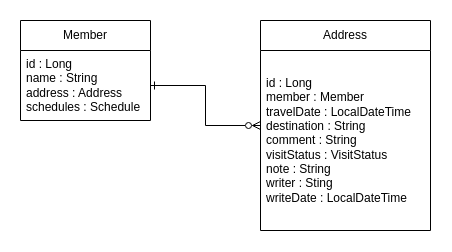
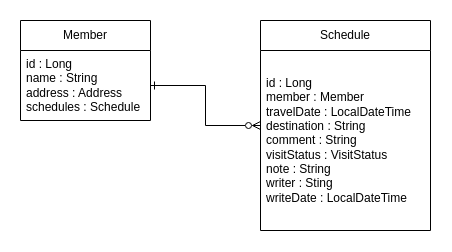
(346, 36) -> (346, 36)
